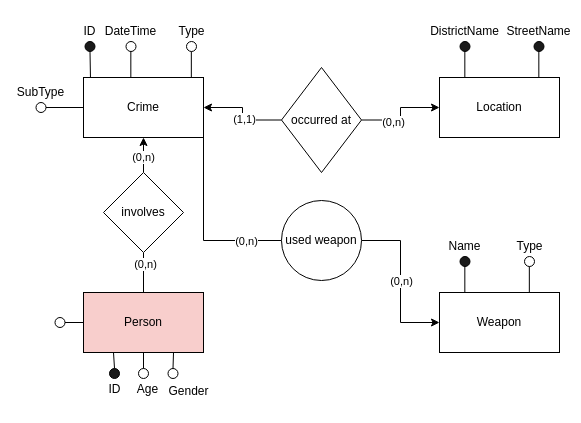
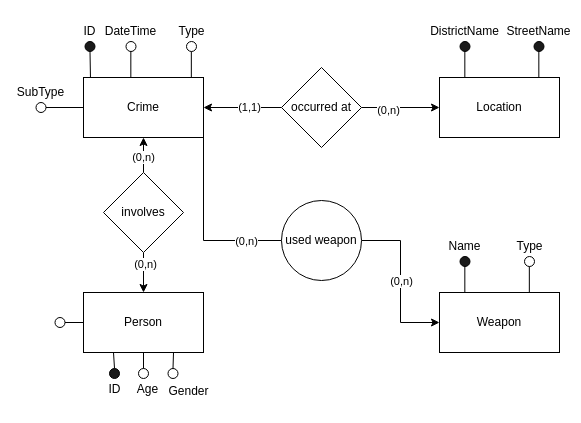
(322, 120) -> (322, 108)
(144, 286) -> (144, 284)
(144, 323) -> (144, 323)
